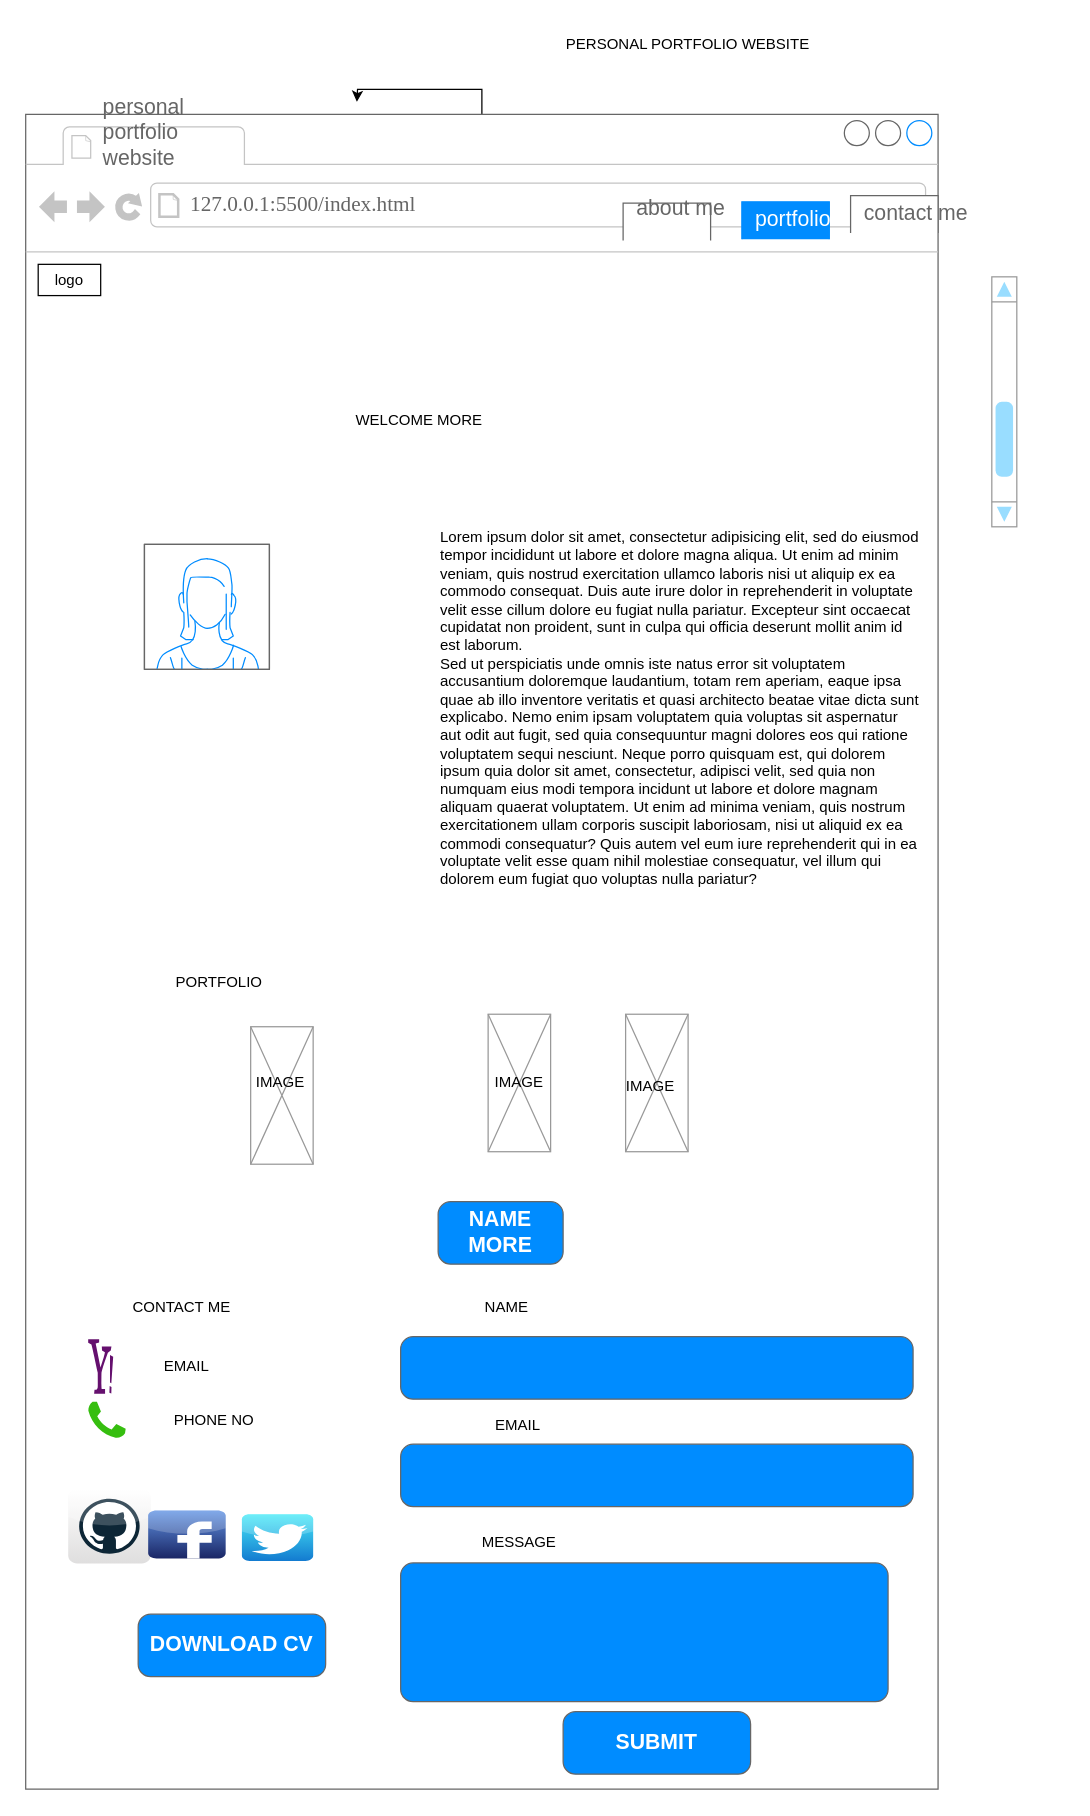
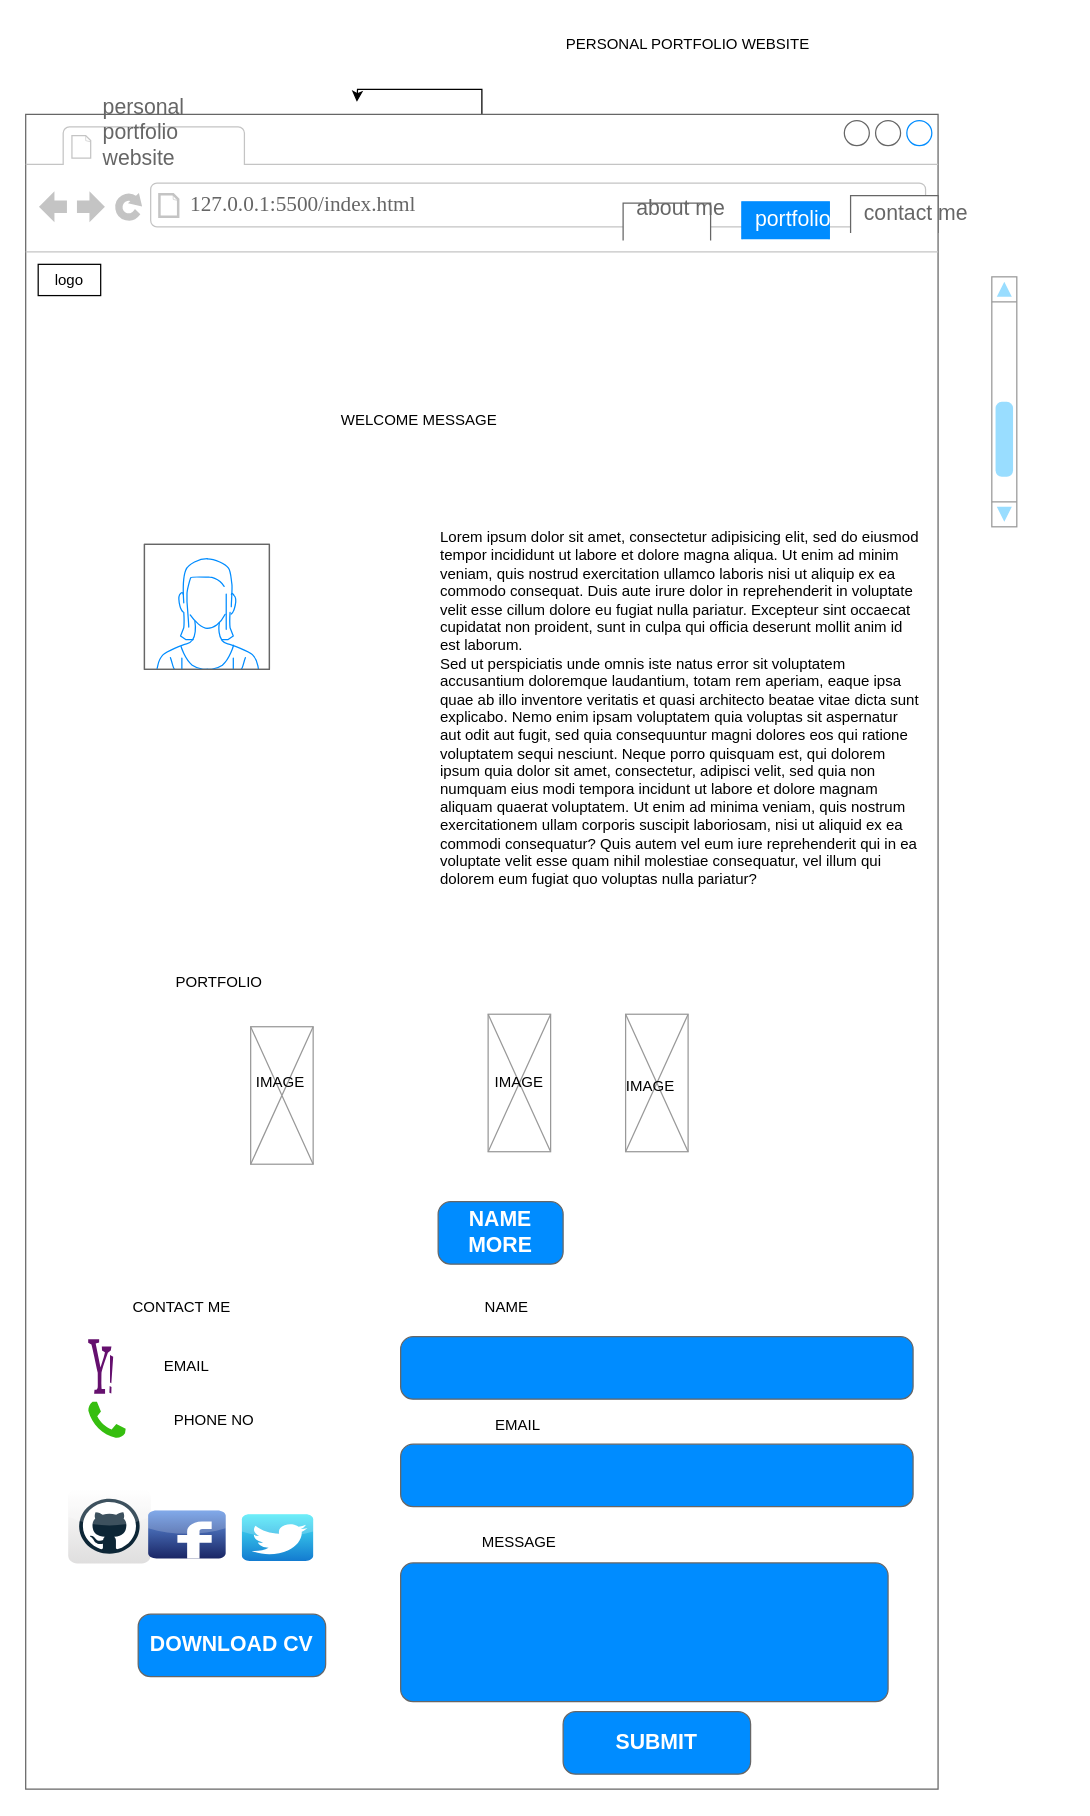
(419, 421) -> (419, 421)
